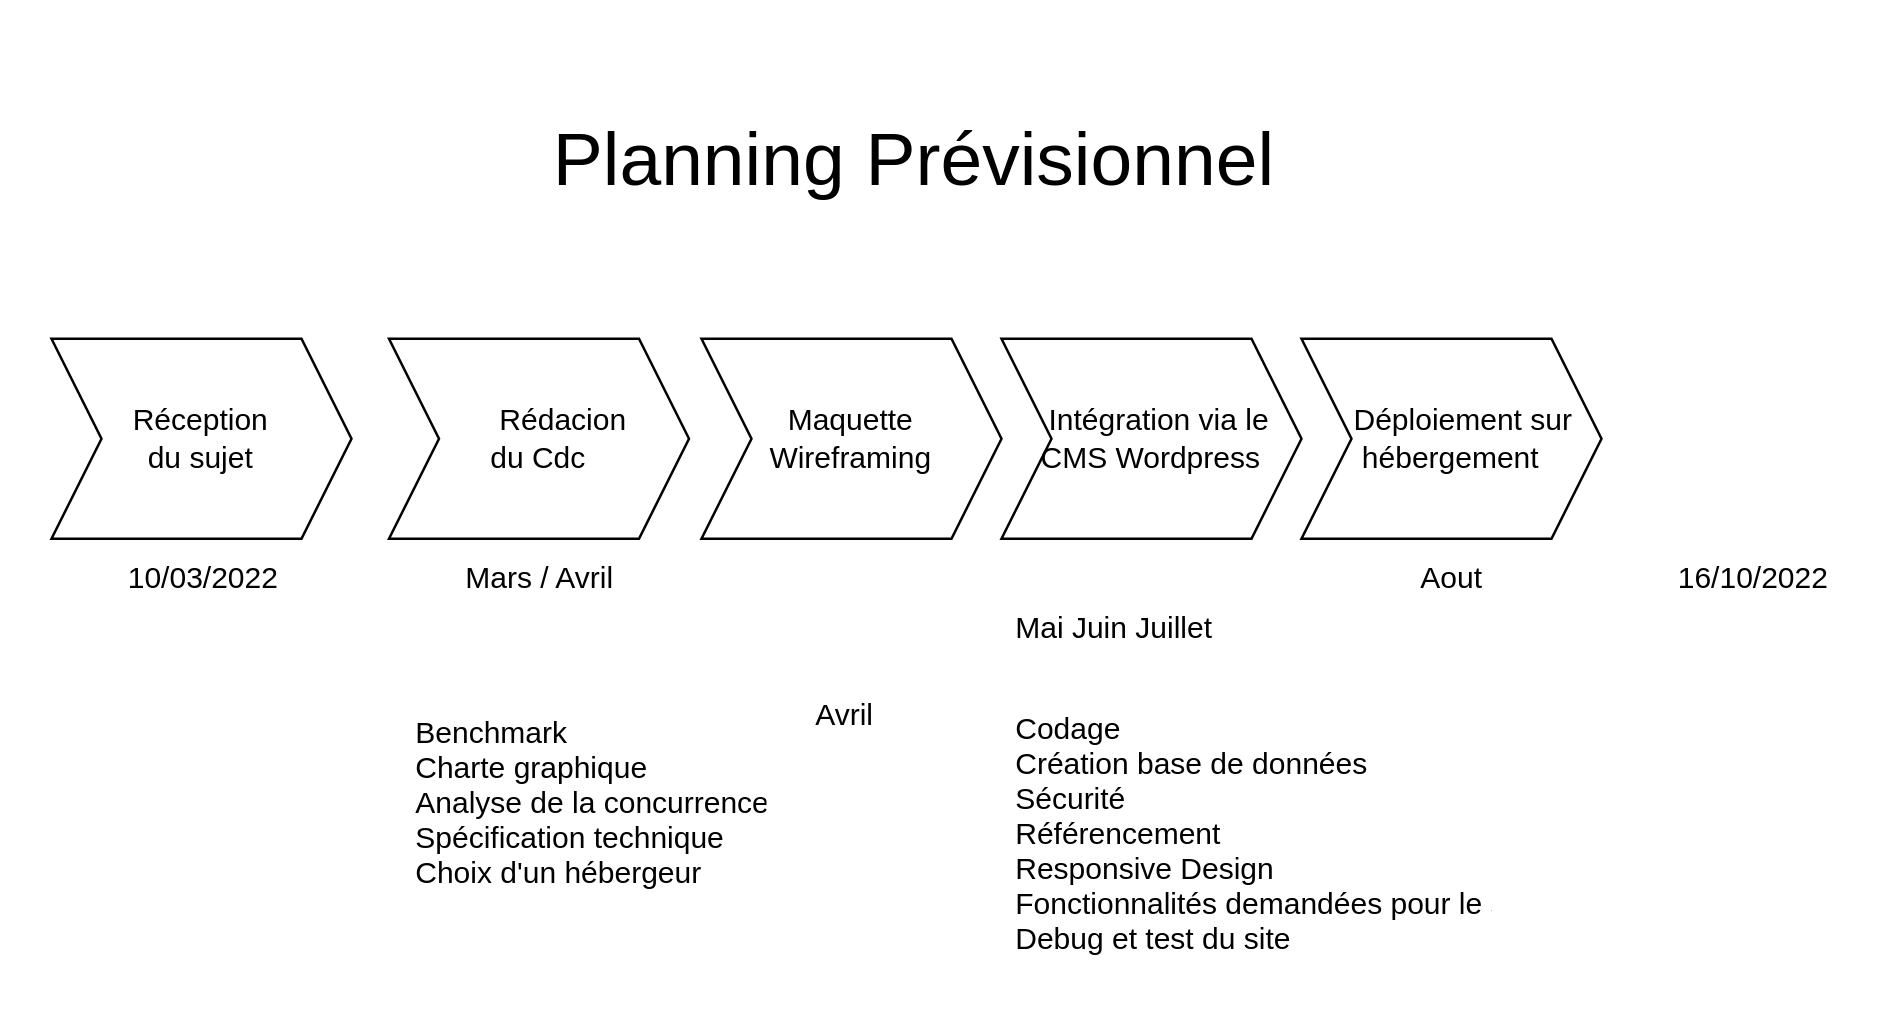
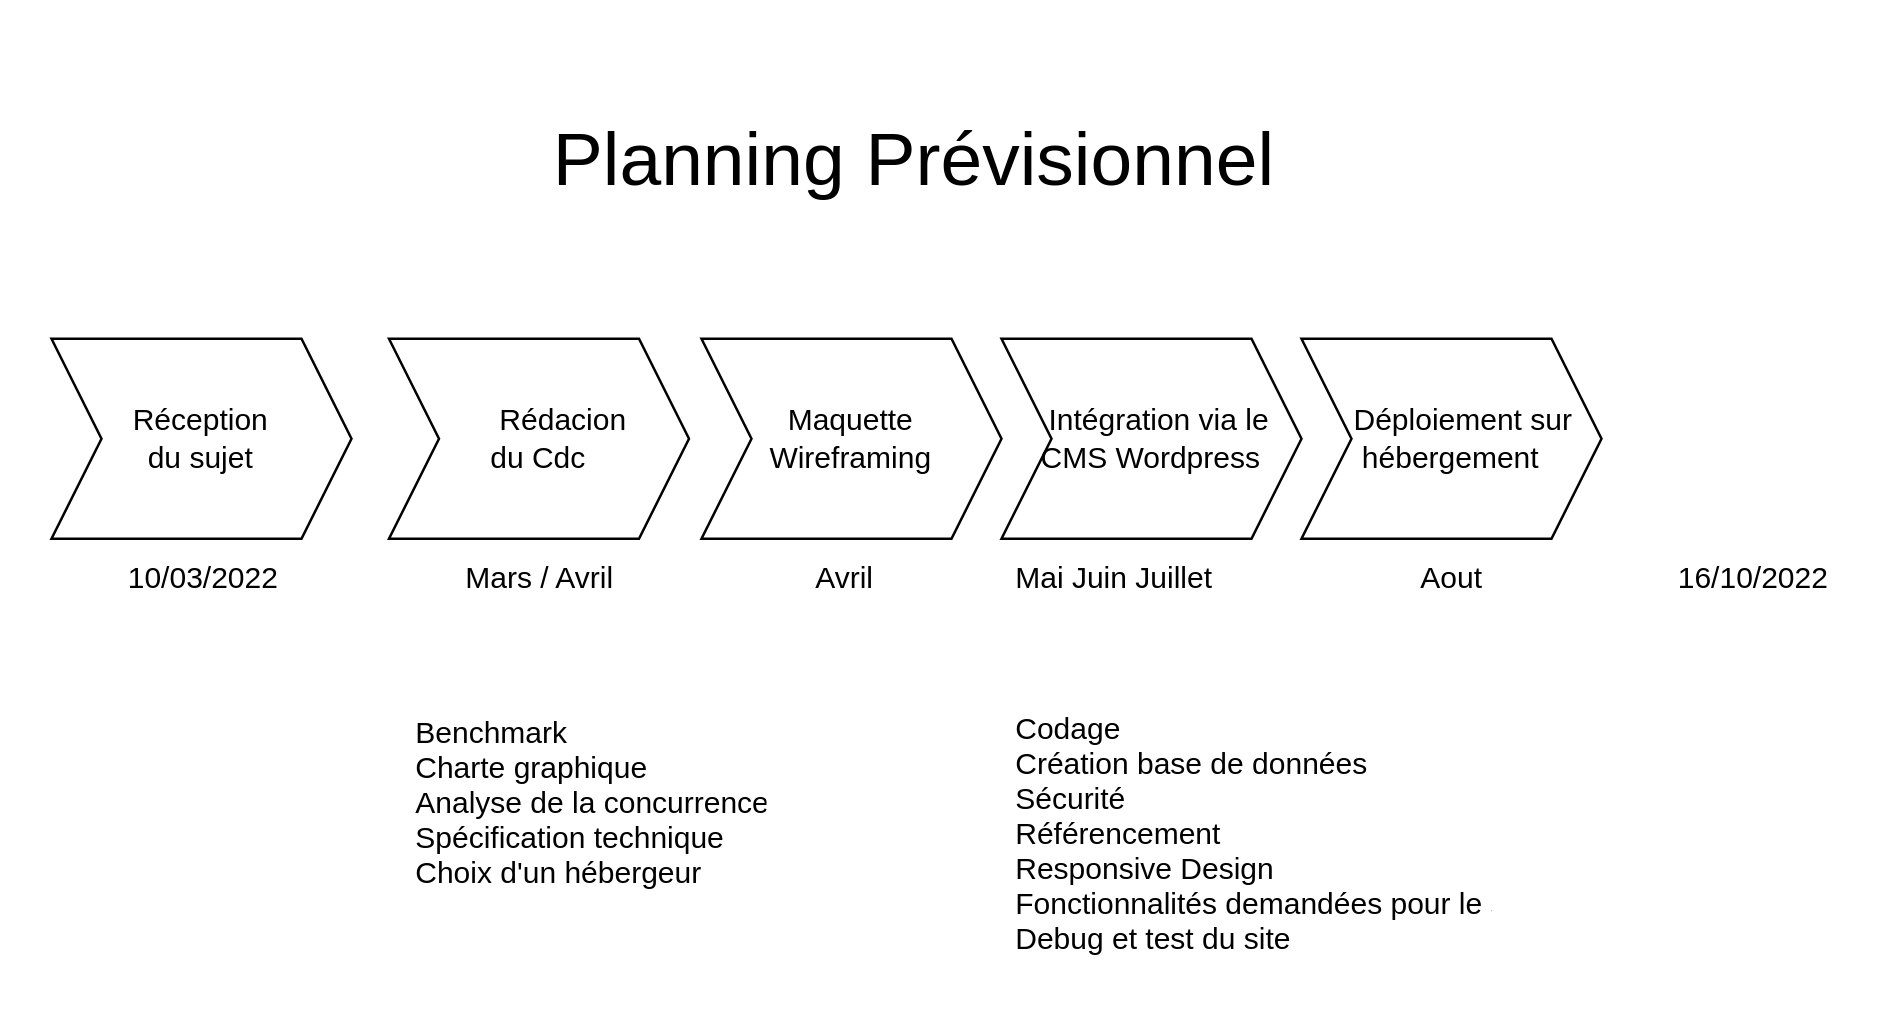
(1121, 626) -> (1121, 576)
(851, 714) -> (851, 576)
